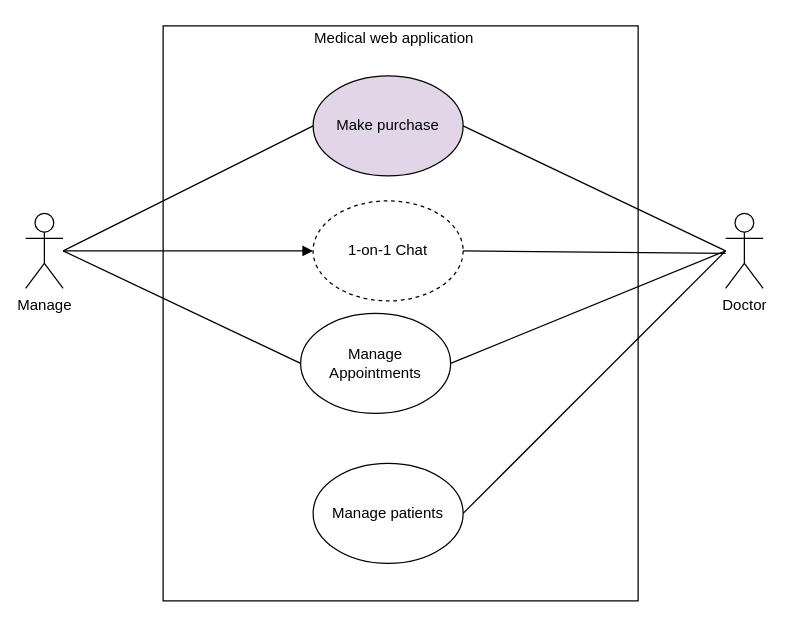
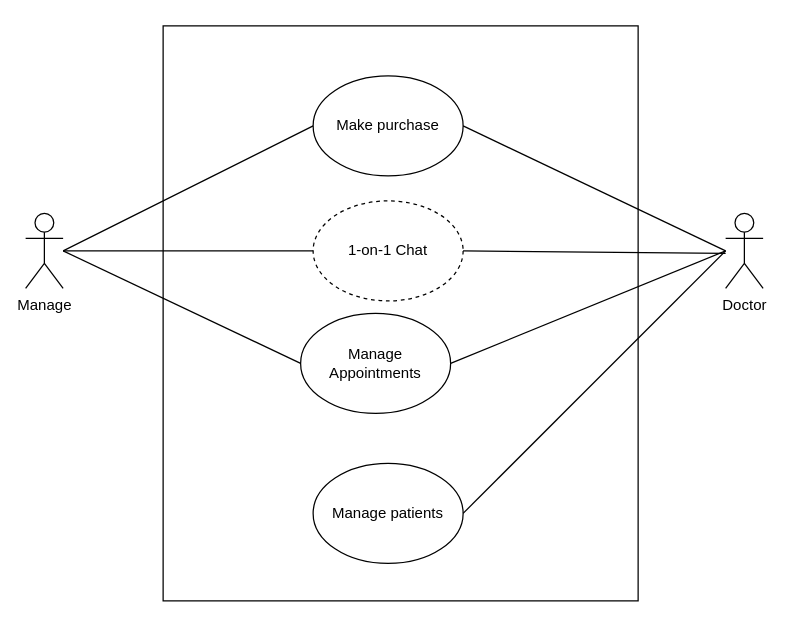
(394, 38) -> none
(388, 126) -> (388, 126)
(301, 251) -> (305, 251)
